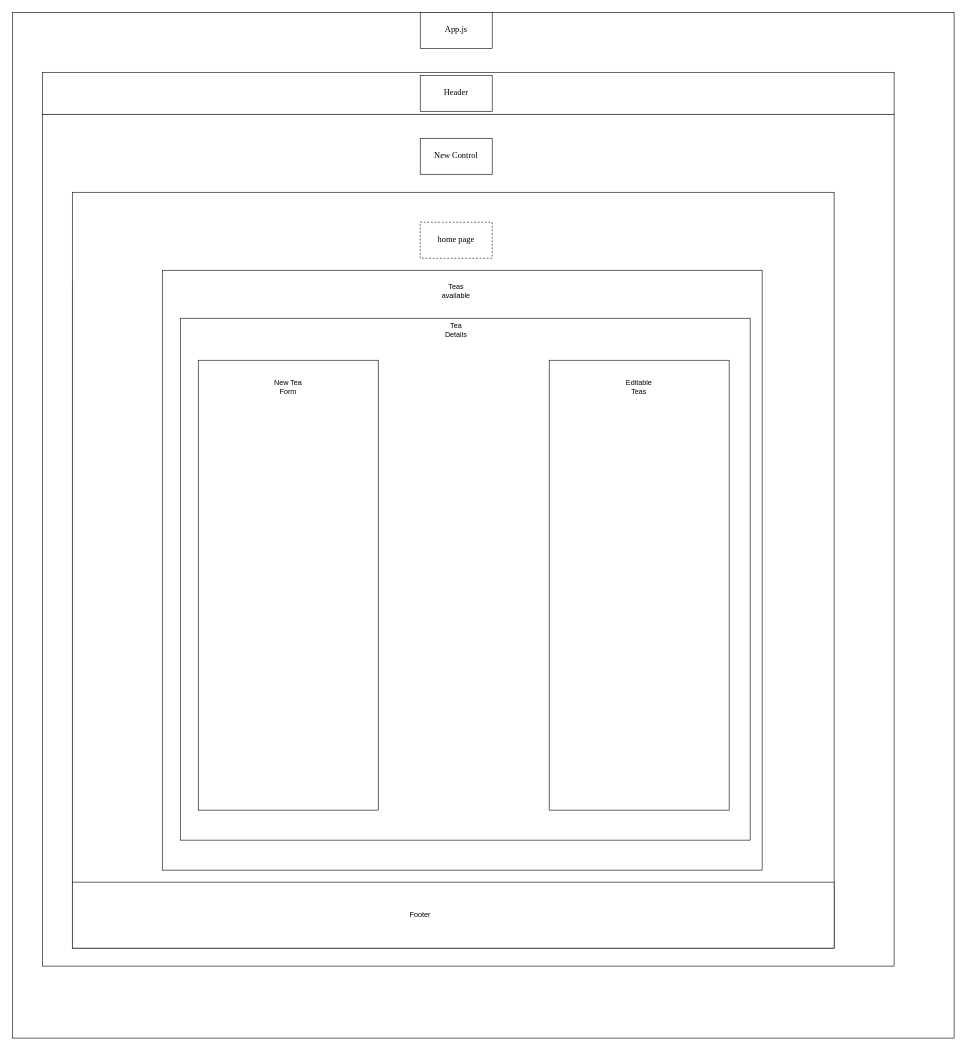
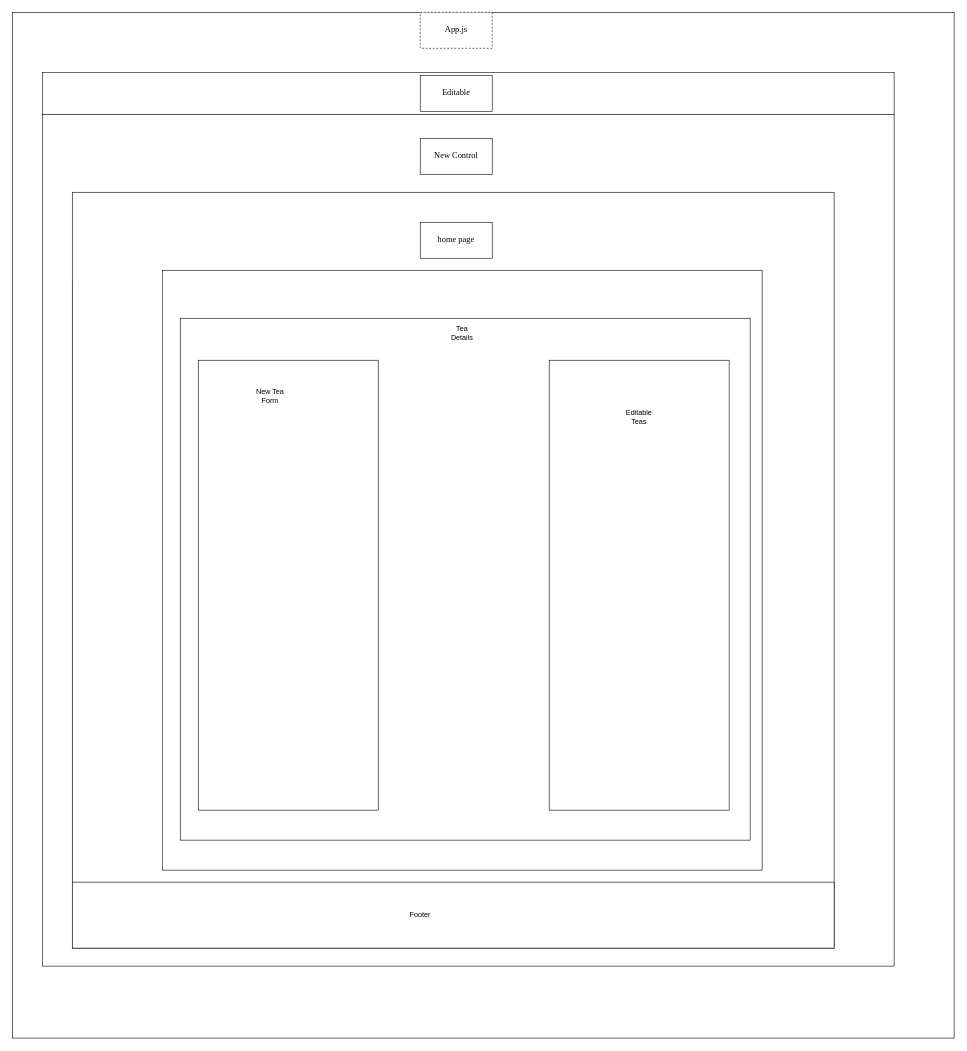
(456, 30) -> (456, 30)
(456, 93) -> (456, 93)
(456, 240) -> (456, 240)
(456, 291) -> none
(456, 330) -> (462, 333)
(288, 387) -> (270, 396)
(639, 387) -> (639, 417)
